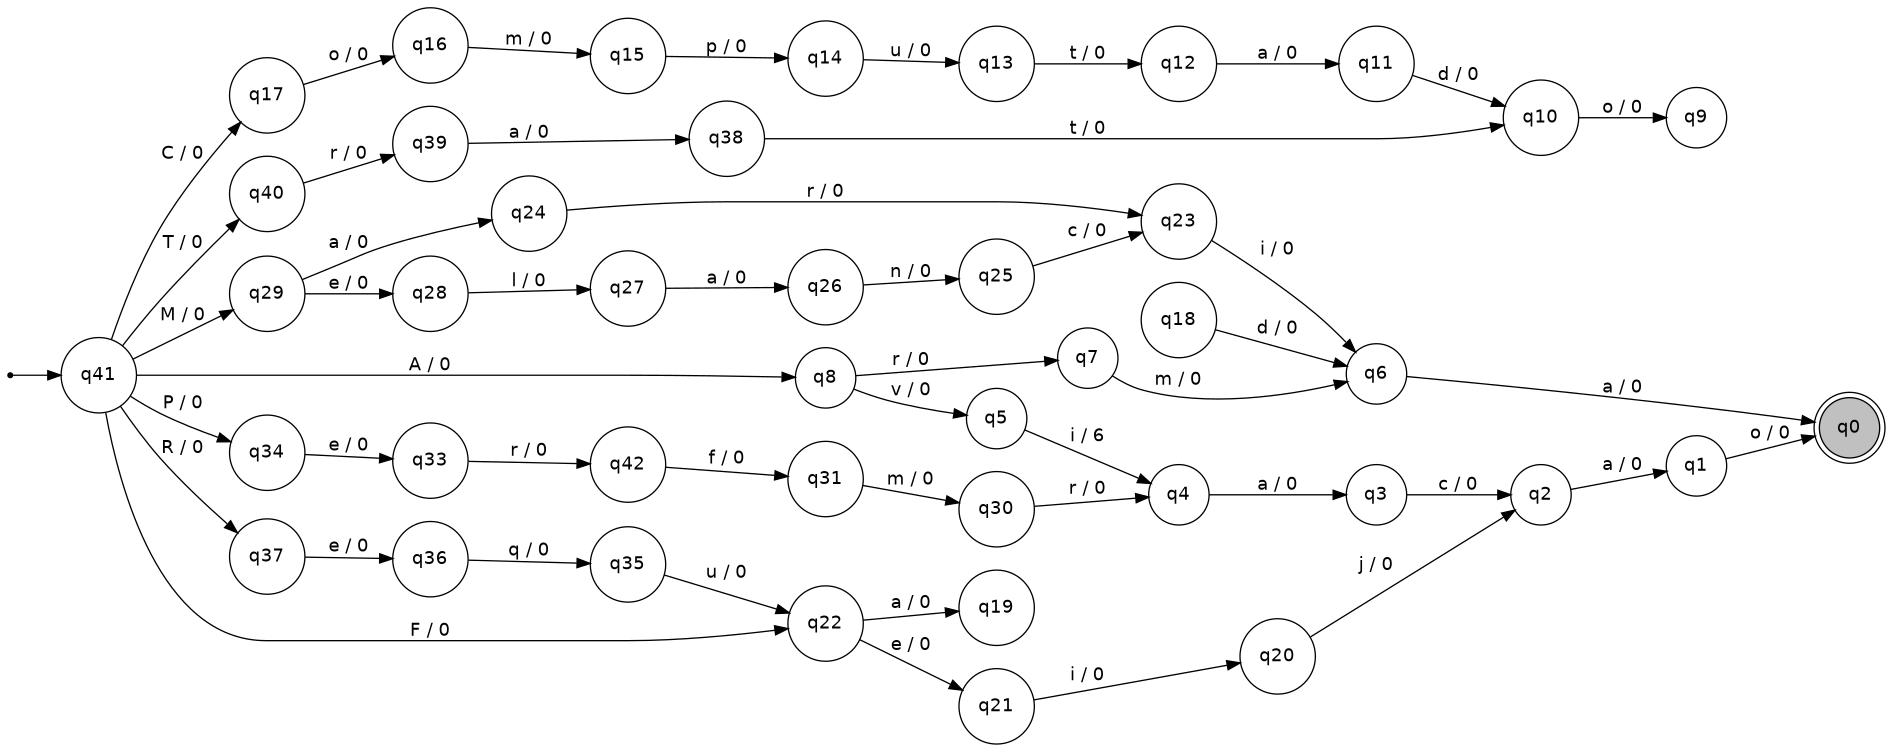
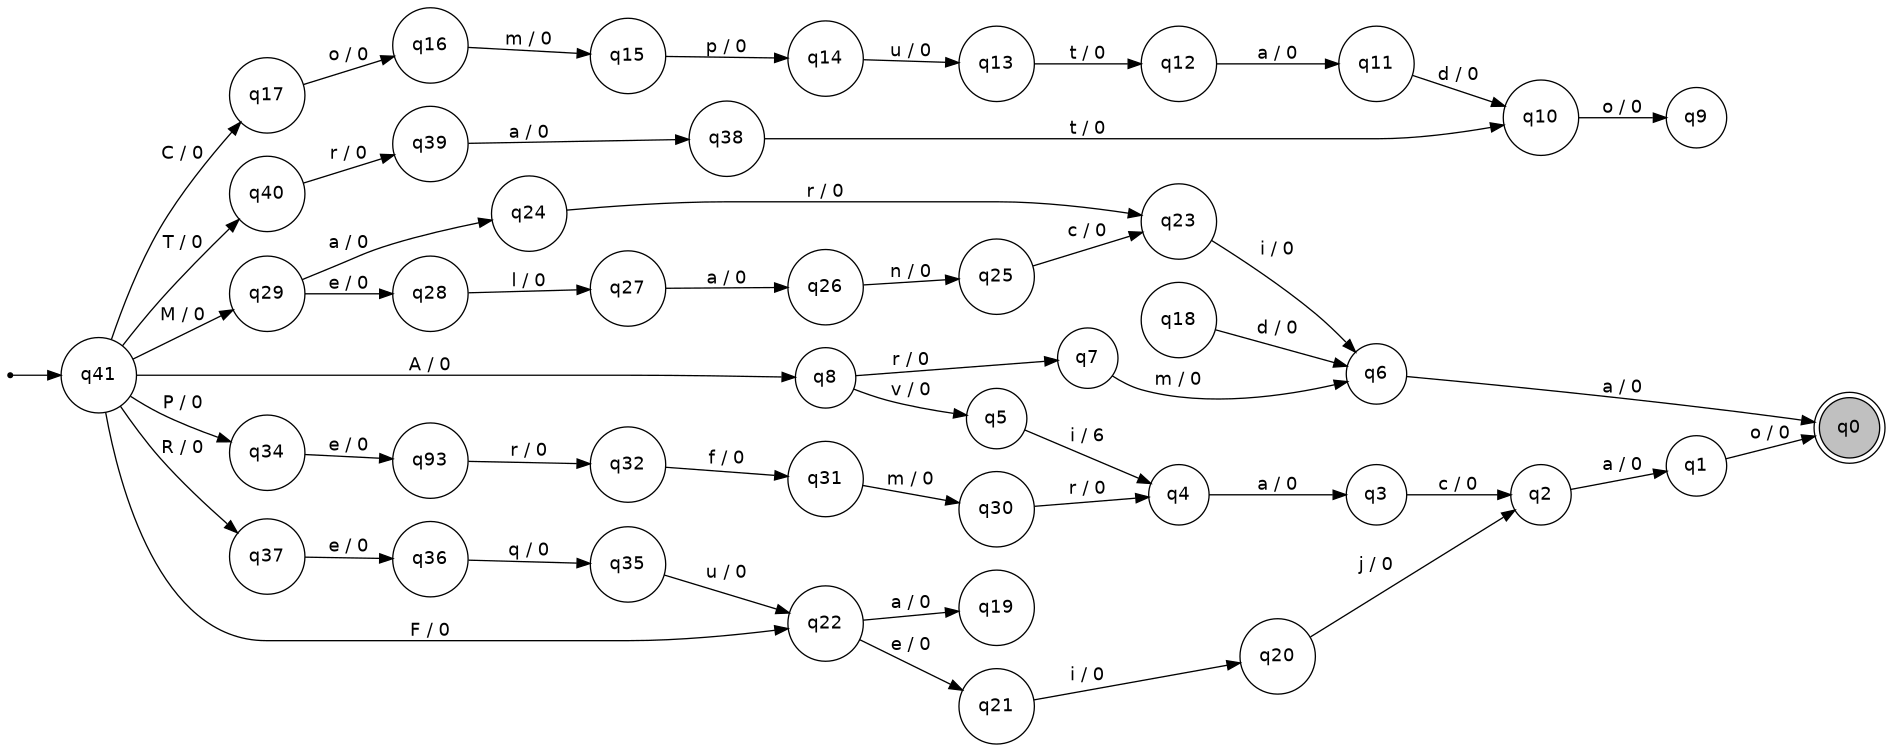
(430, 461) -> (430, 461)
(628, 465) -> (628, 465)
